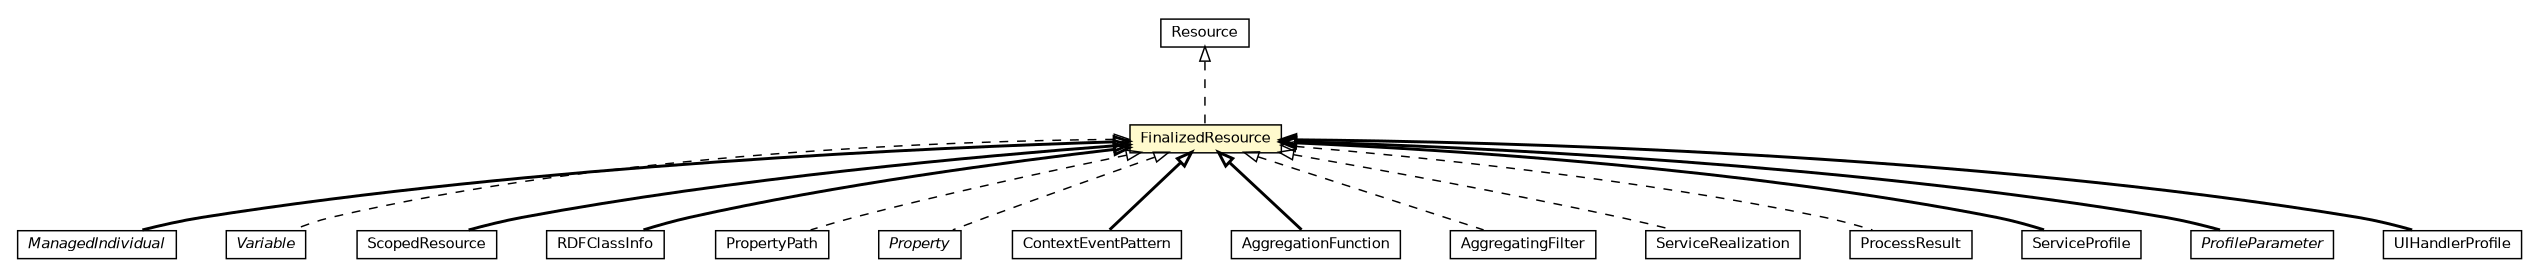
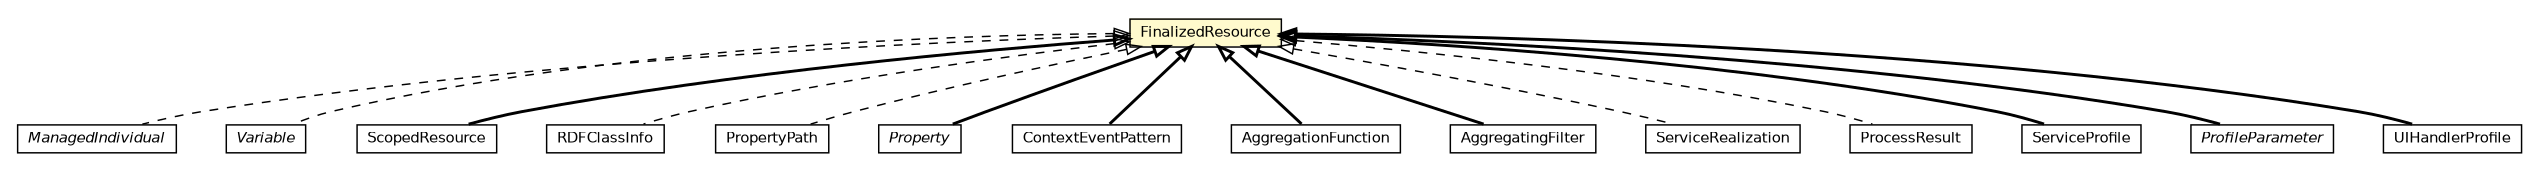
(1205, 32) -> none
(878, 182) -> (878, 76)
(432, 187) -> (432, 82)
(1054, 193) -> (1054, 87)
(1371, 193) -> (1371, 88)
